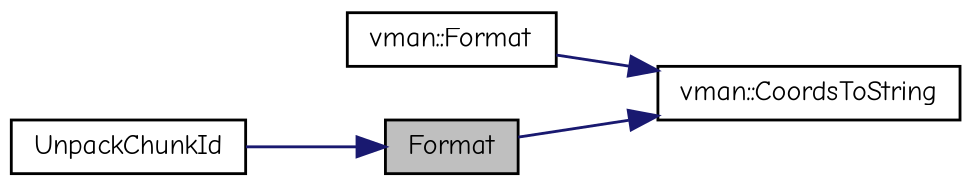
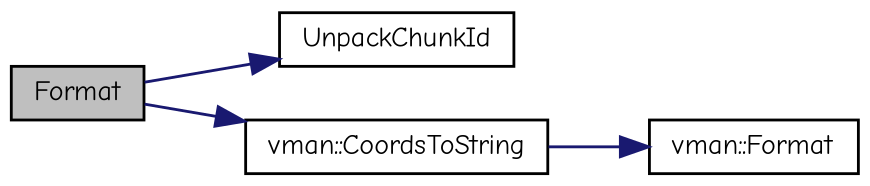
(593, 61) -> (584, 147)
(301, 147) -> (198, 73)
